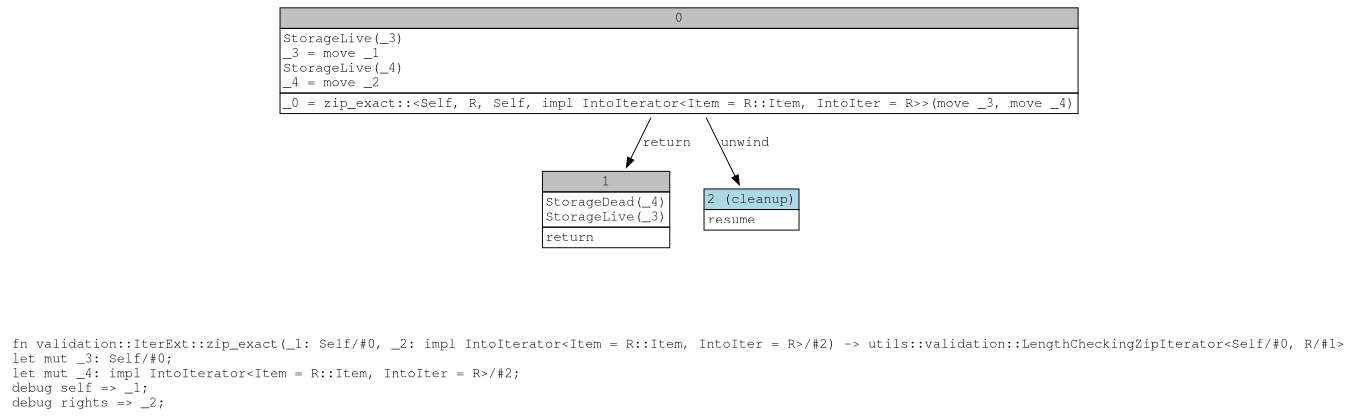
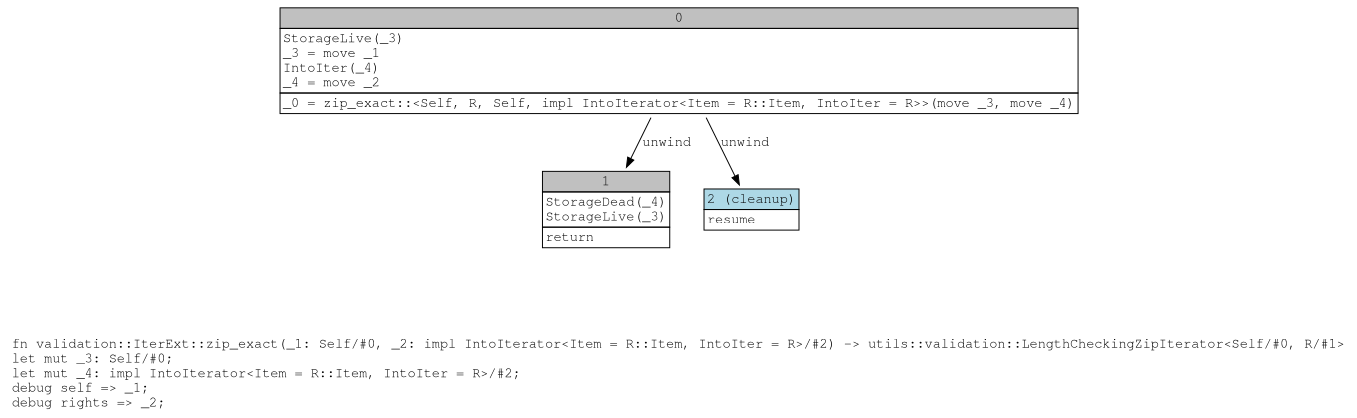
(344, 68) -> (332, 68)
(667, 142) -> (667, 142)
